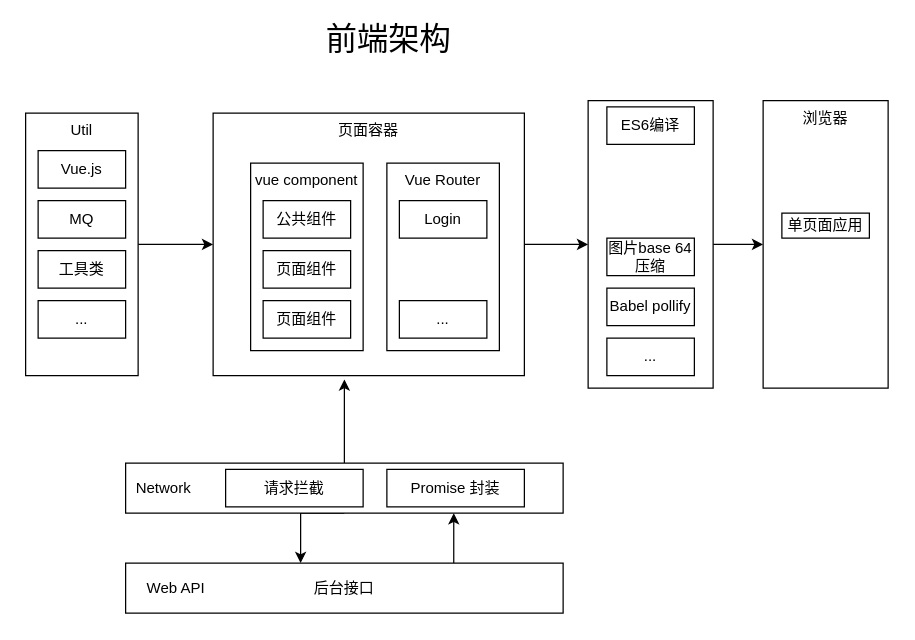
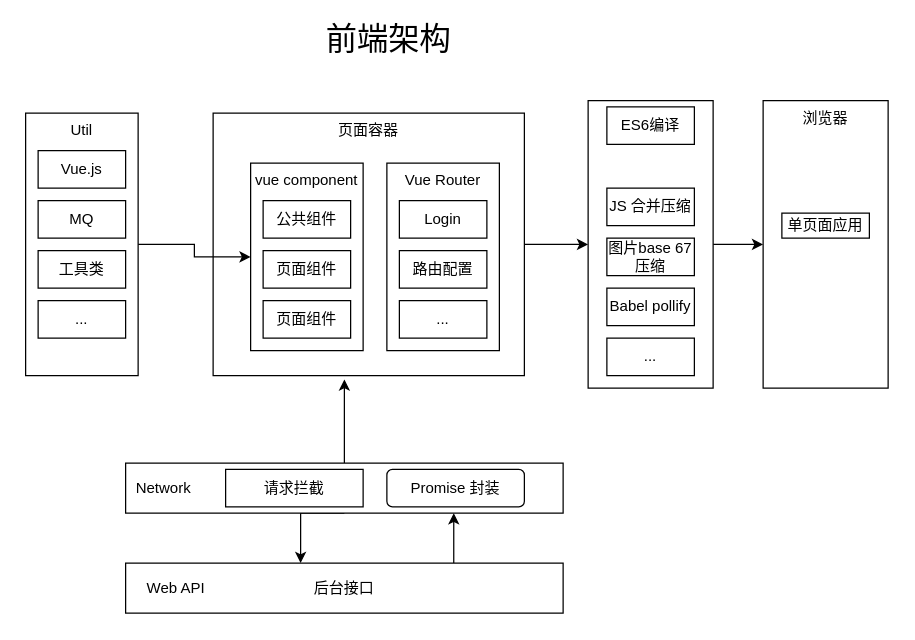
none -> (651, 207)
(198, 244) -> (211, 257)
(651, 257) -> (651, 257)
none -> (443, 269)
(456, 488) -> (456, 488)
